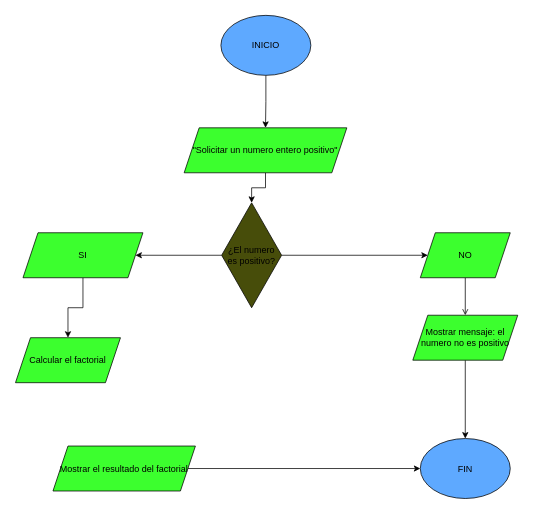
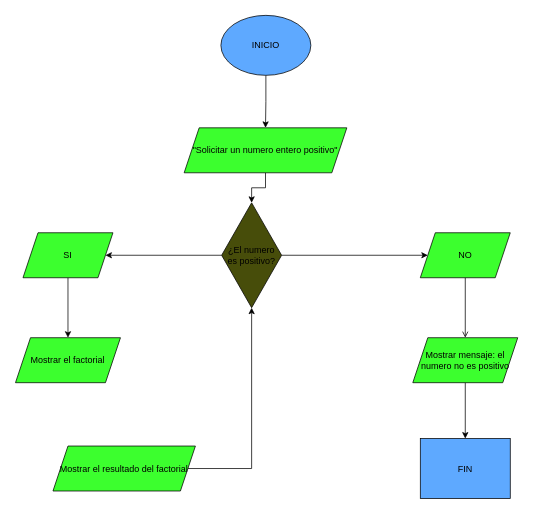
(83, 255) -> (68, 255)
(465, 338) -> (465, 360)
(68, 360) -> (68, 360)
(332, 469) -> (252, 393)
(465, 469) -> (465, 469)
